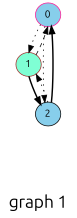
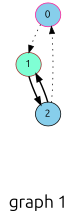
(39, 49) -> none
(43, 61) -> none
(53, 68) -> (53, 68)
(44, 91) -> (44, 91)
